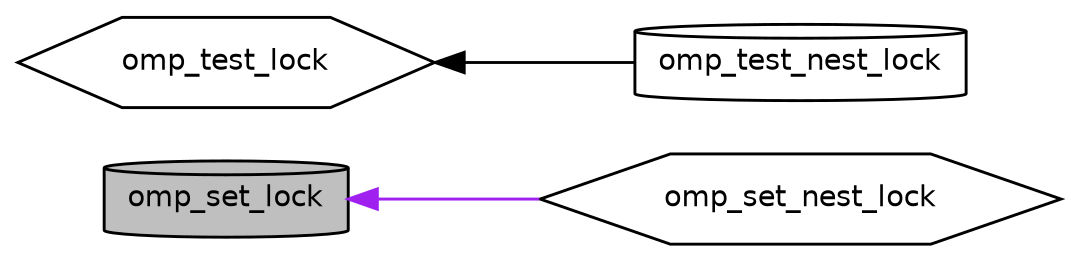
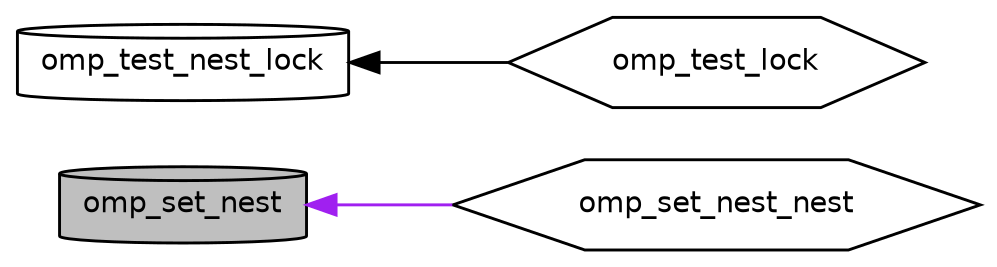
(549, 63) -> (444, 63)
(226, 199) -> (183, 205)
(801, 199) -> (717, 205)
